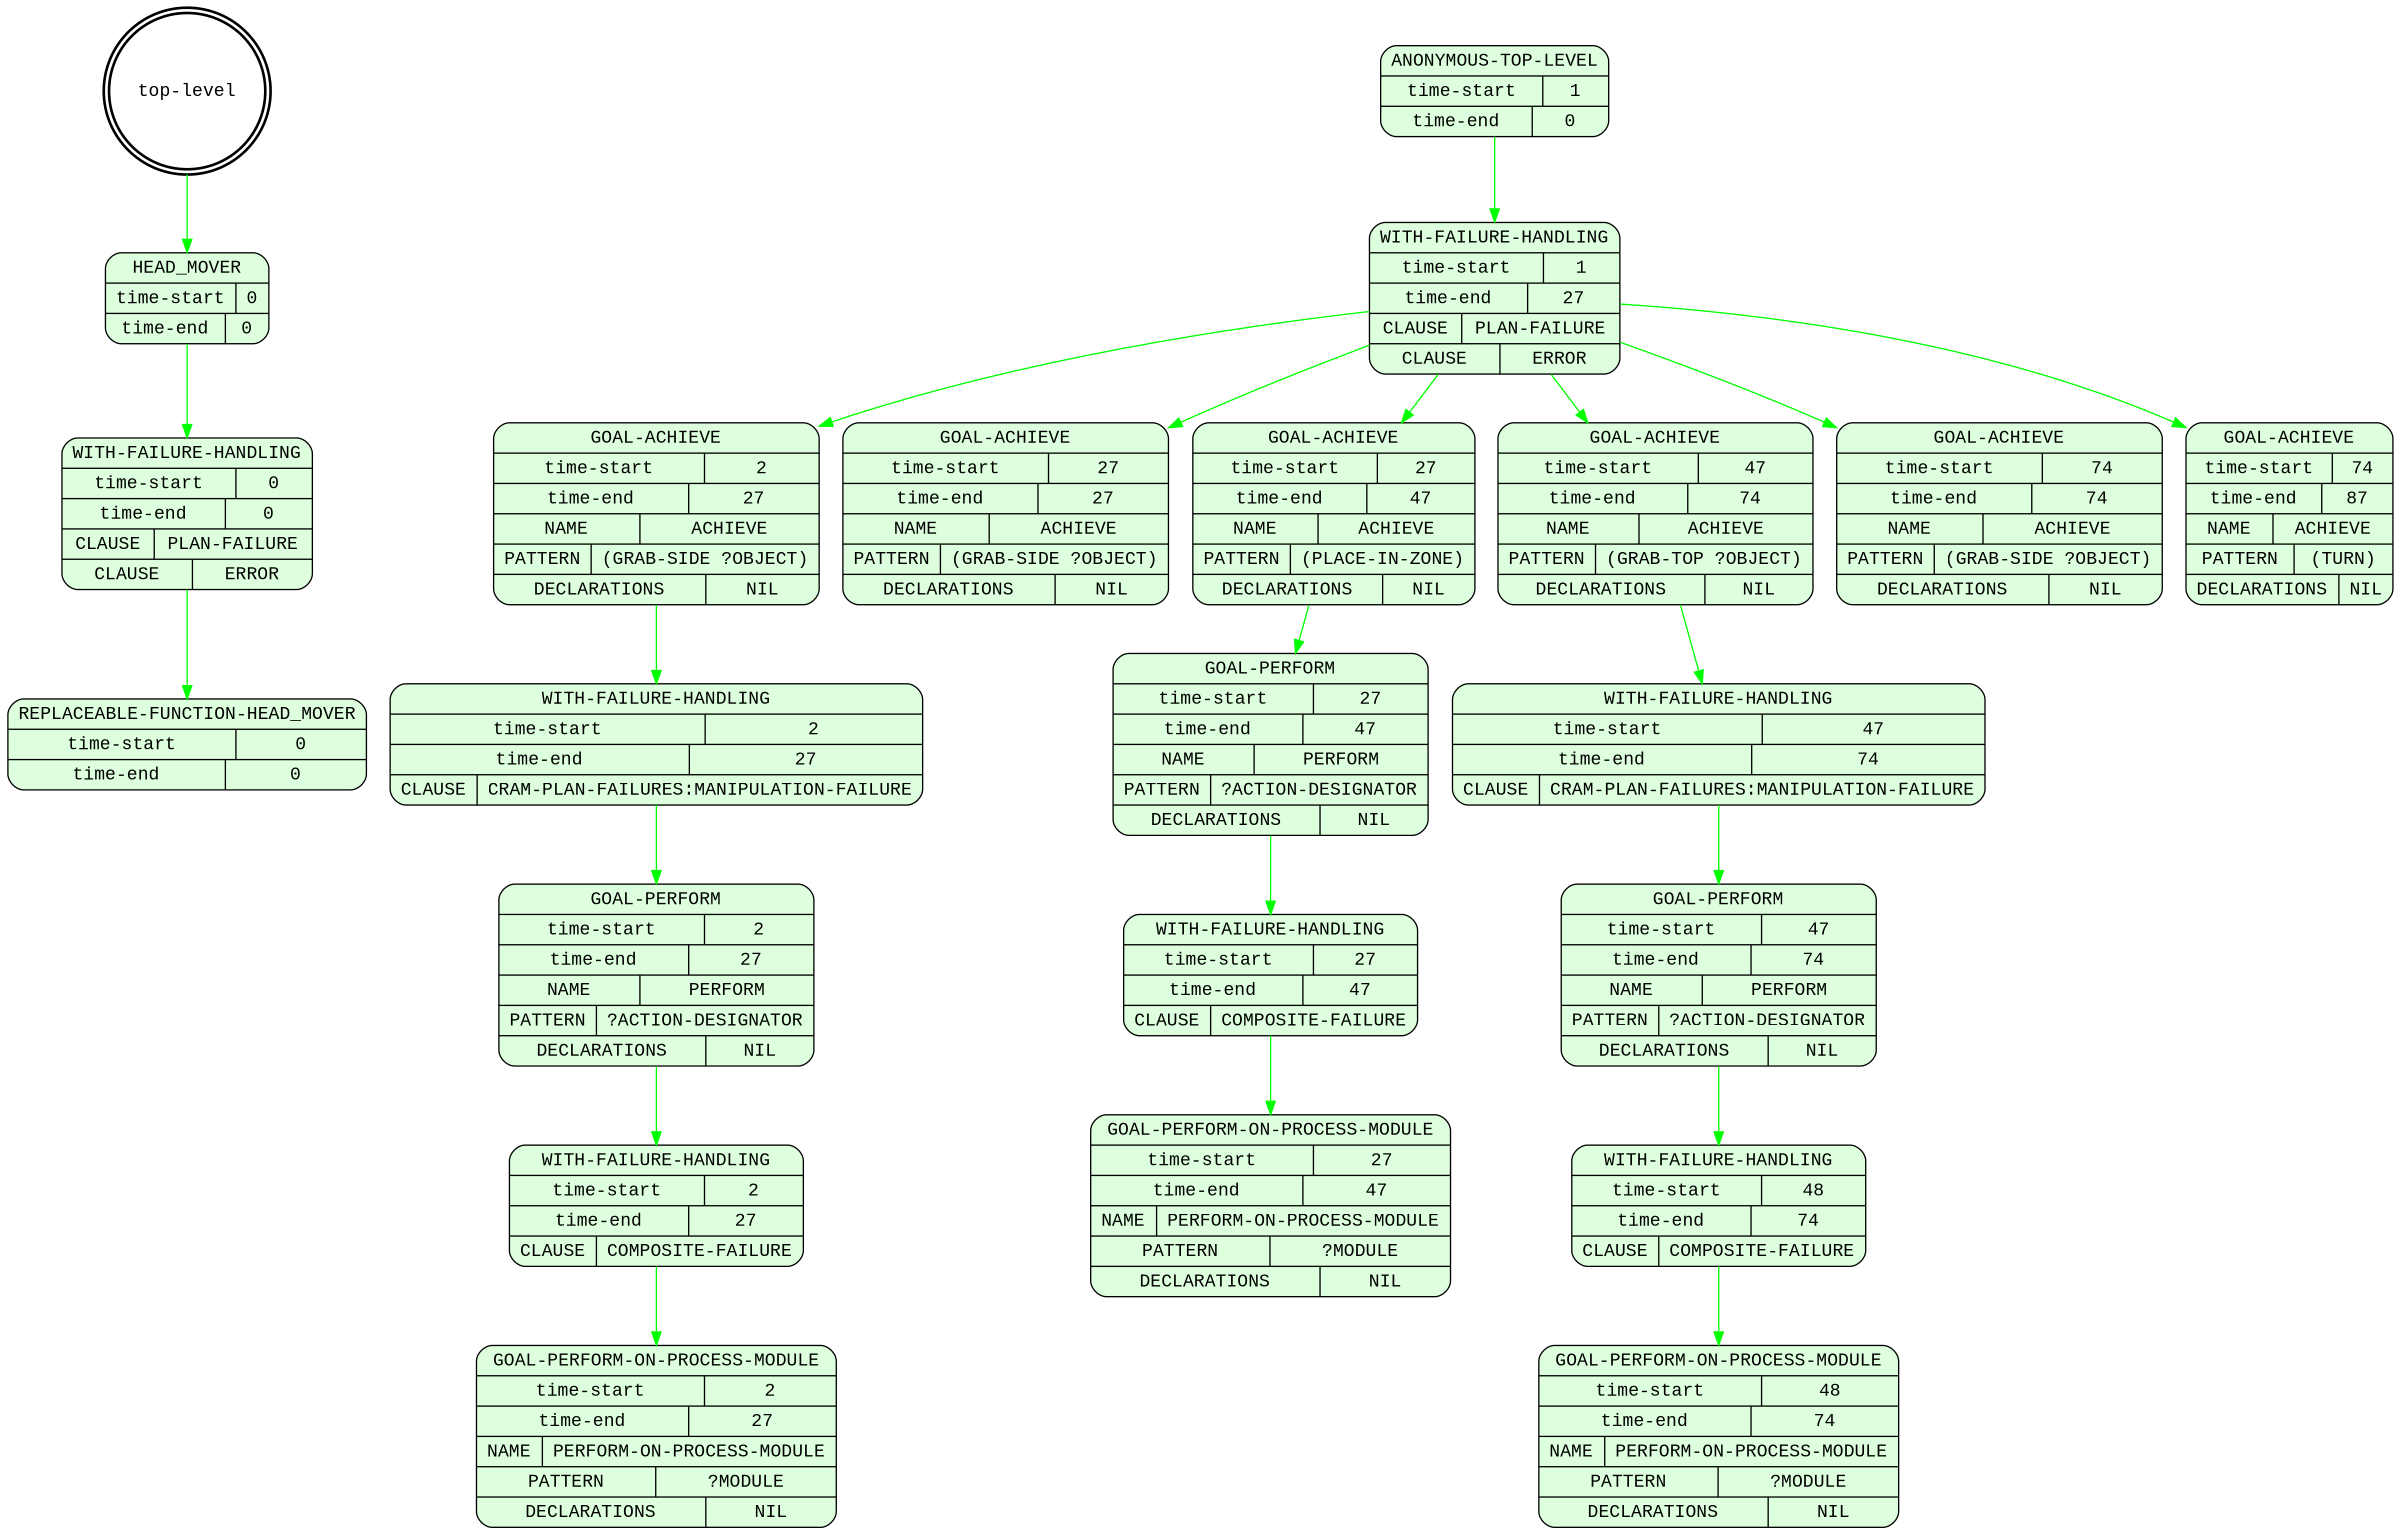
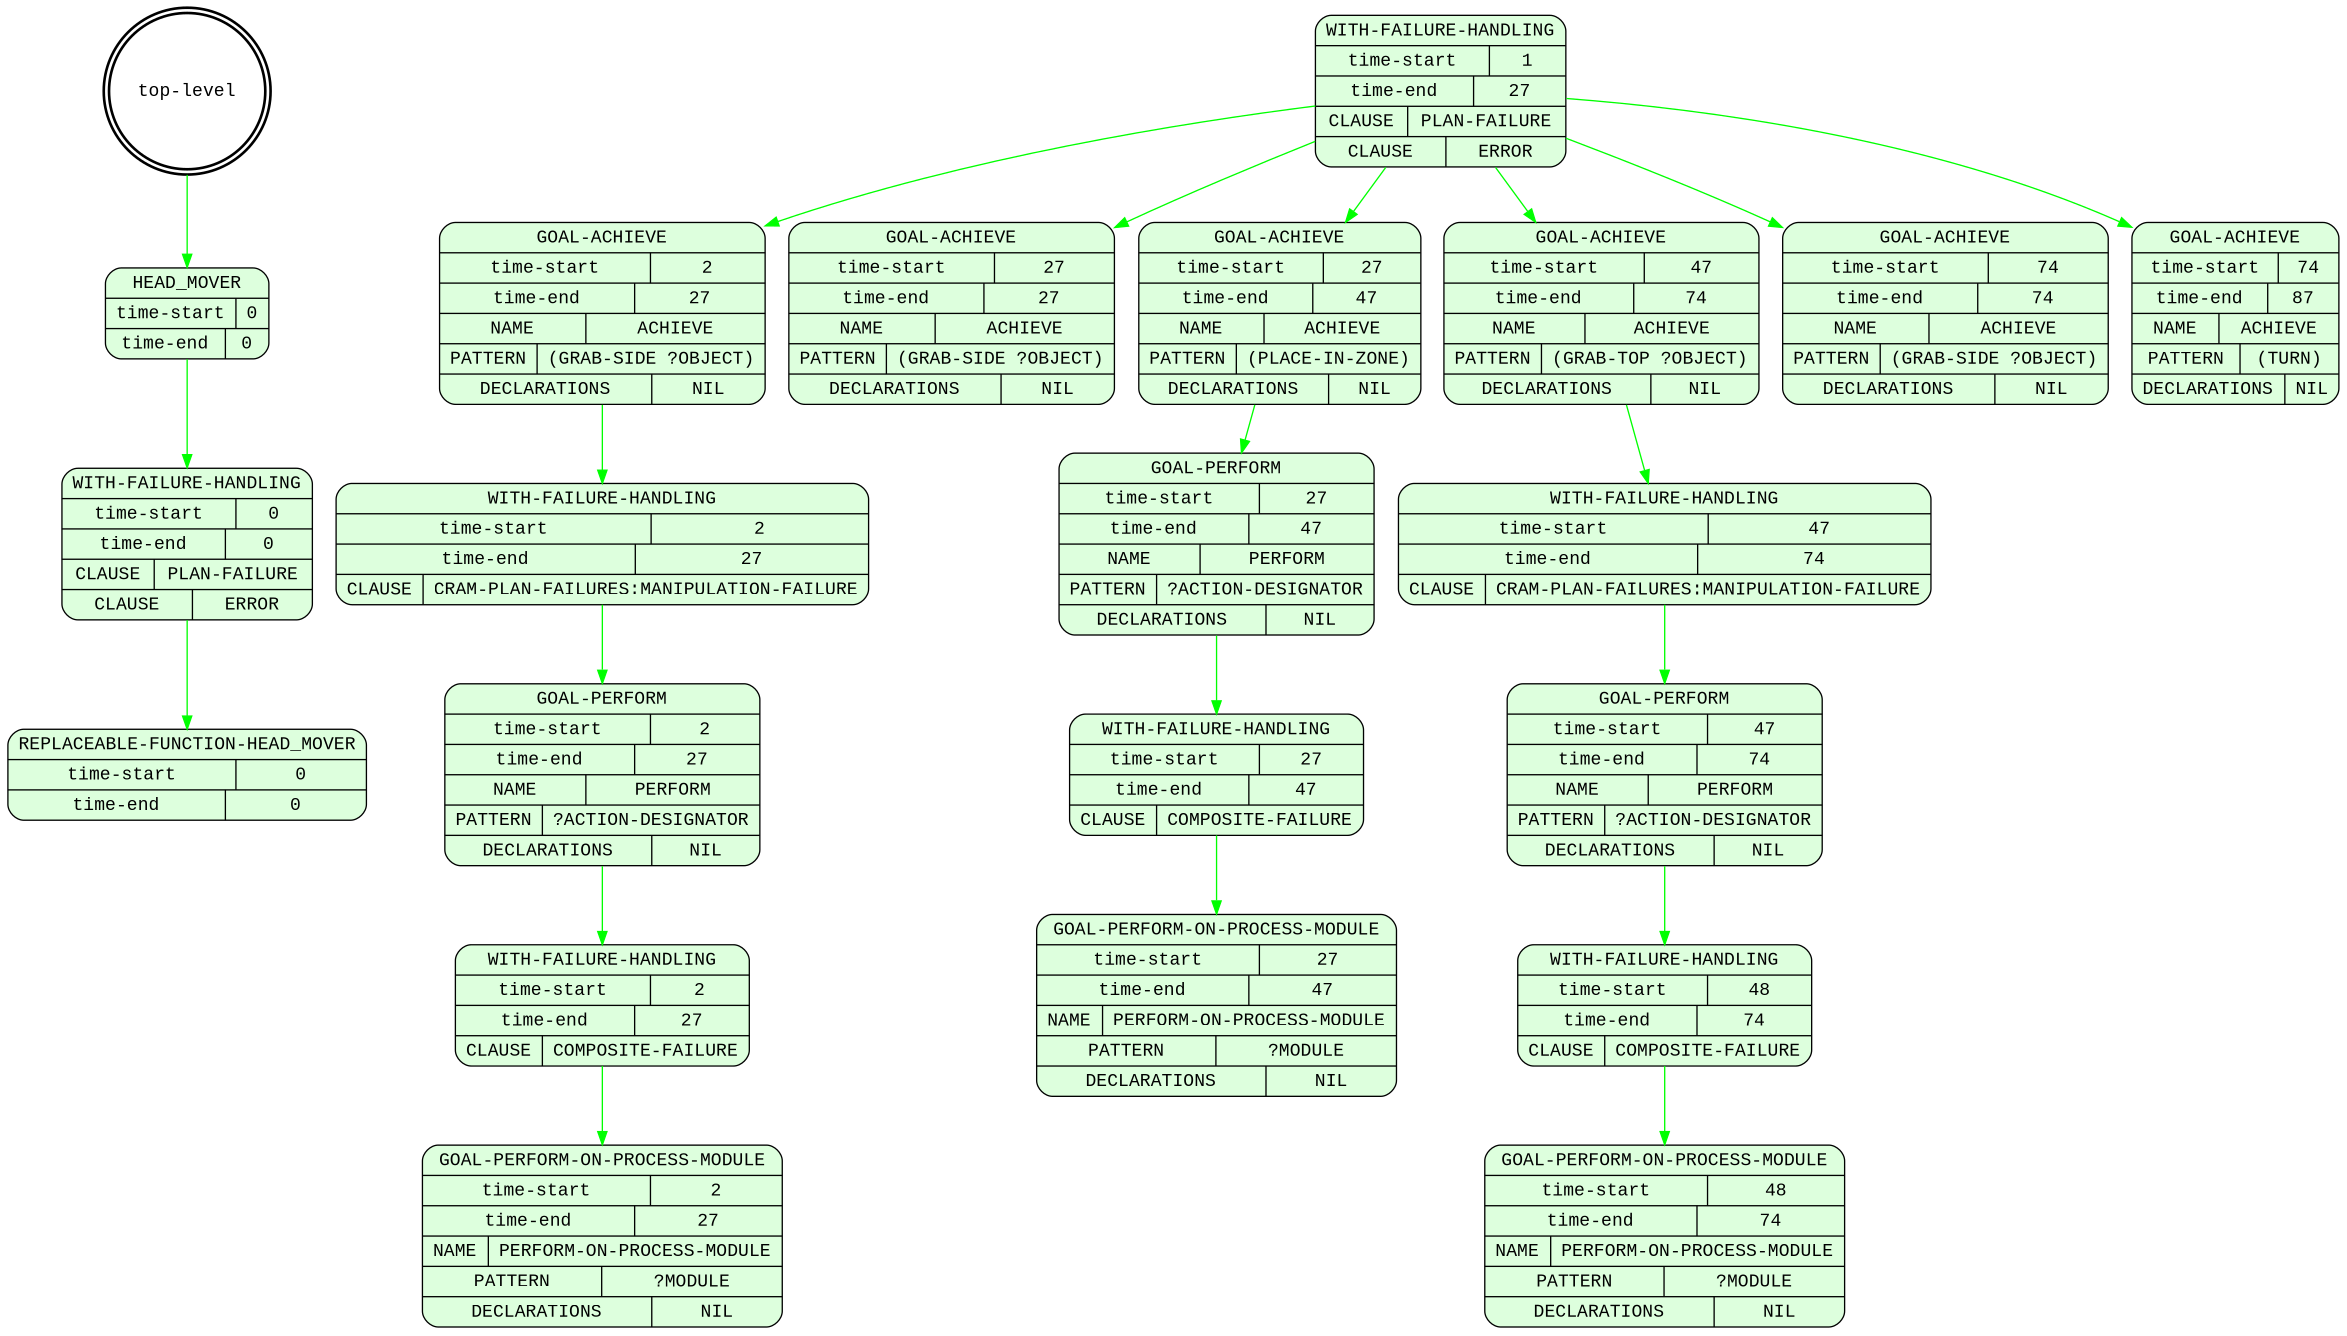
(1495, 91) -> none
